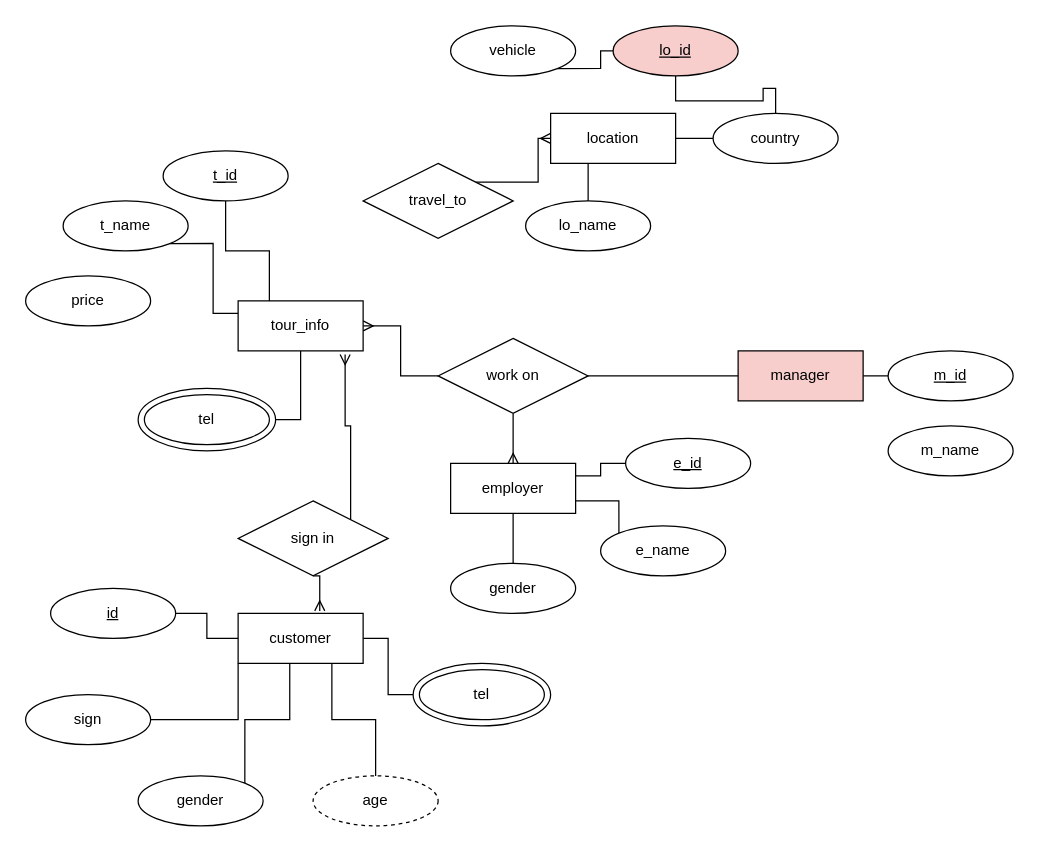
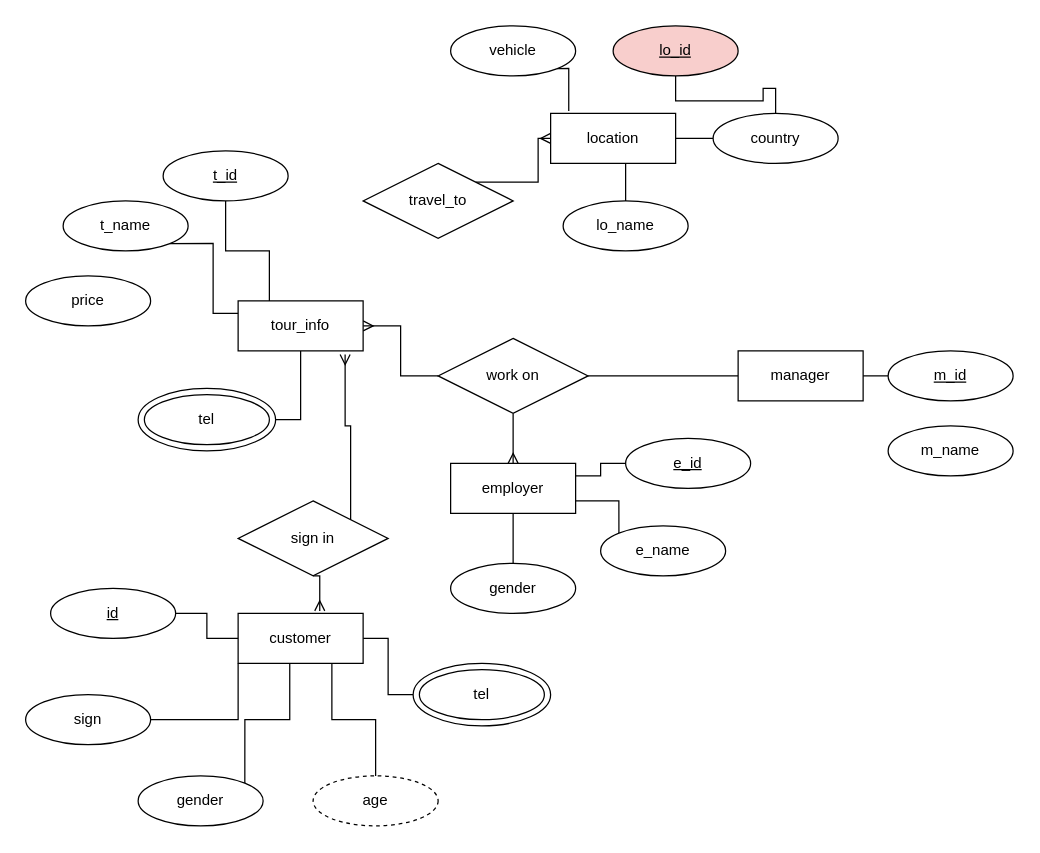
(598, 68) -> (569, 87)
(588, 226) -> (626, 226)
(801, 376) -> (801, 376)
